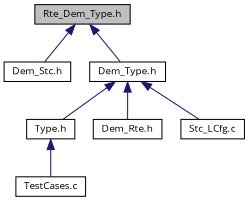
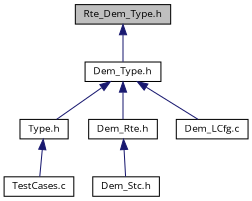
(57, 47) -> (125, 163)
(213, 129) -> (212, 129)
